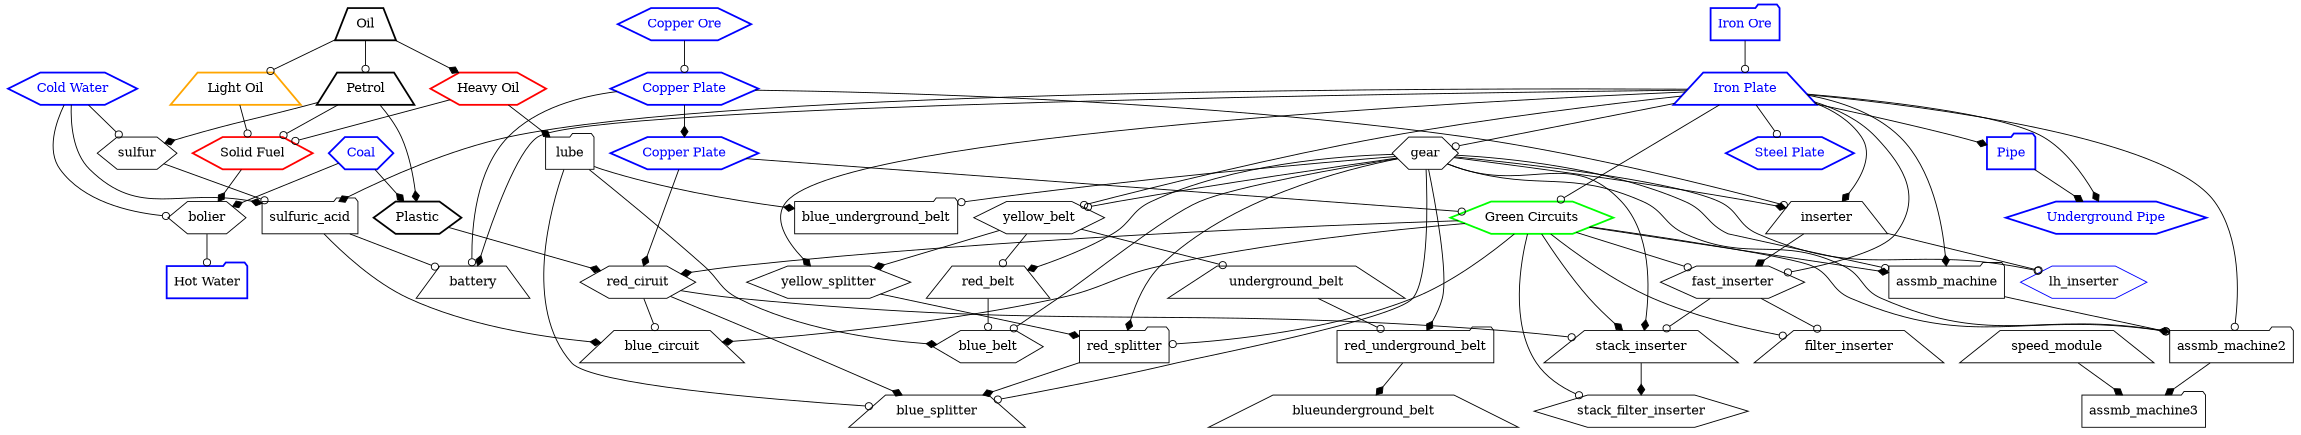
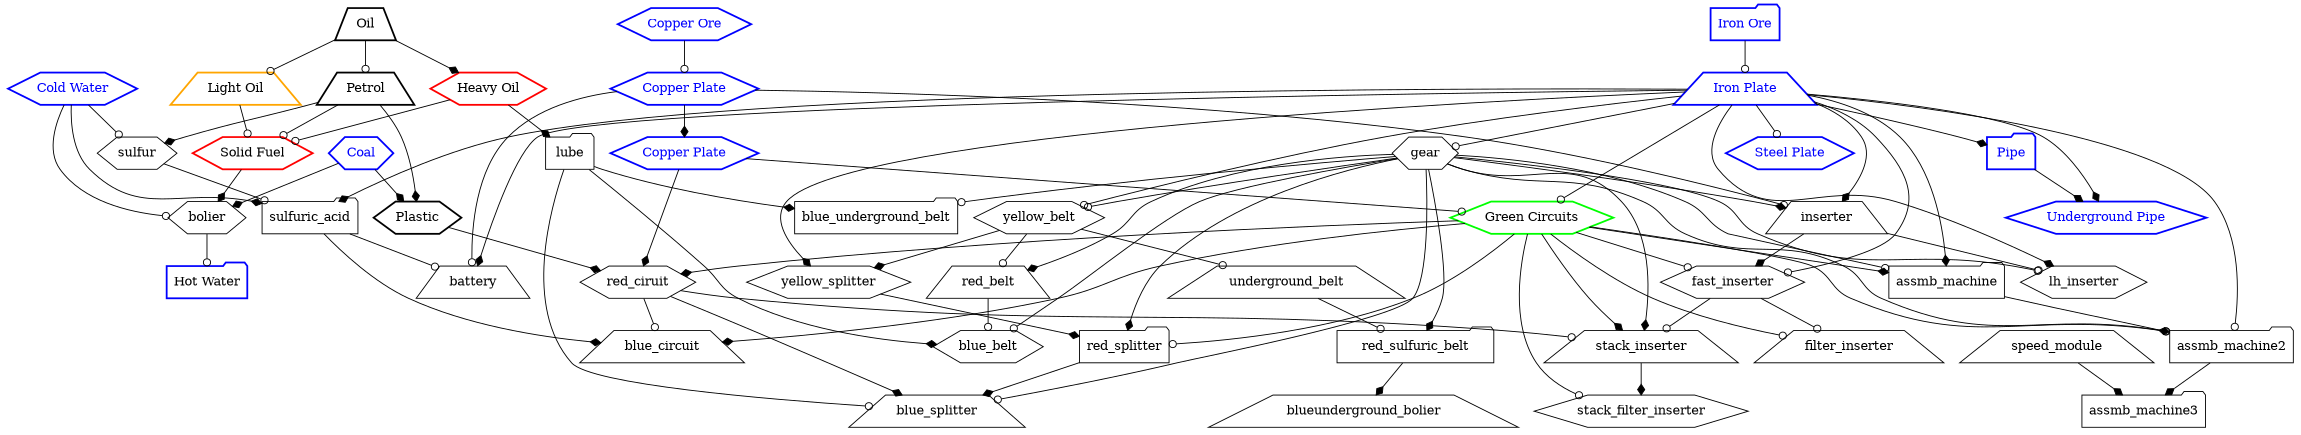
none -> (1836, 196)
(2084, 282) -> (2084, 282)
(1415, 347) -> (1415, 347)
(1363, 411) -> (1363, 411)
